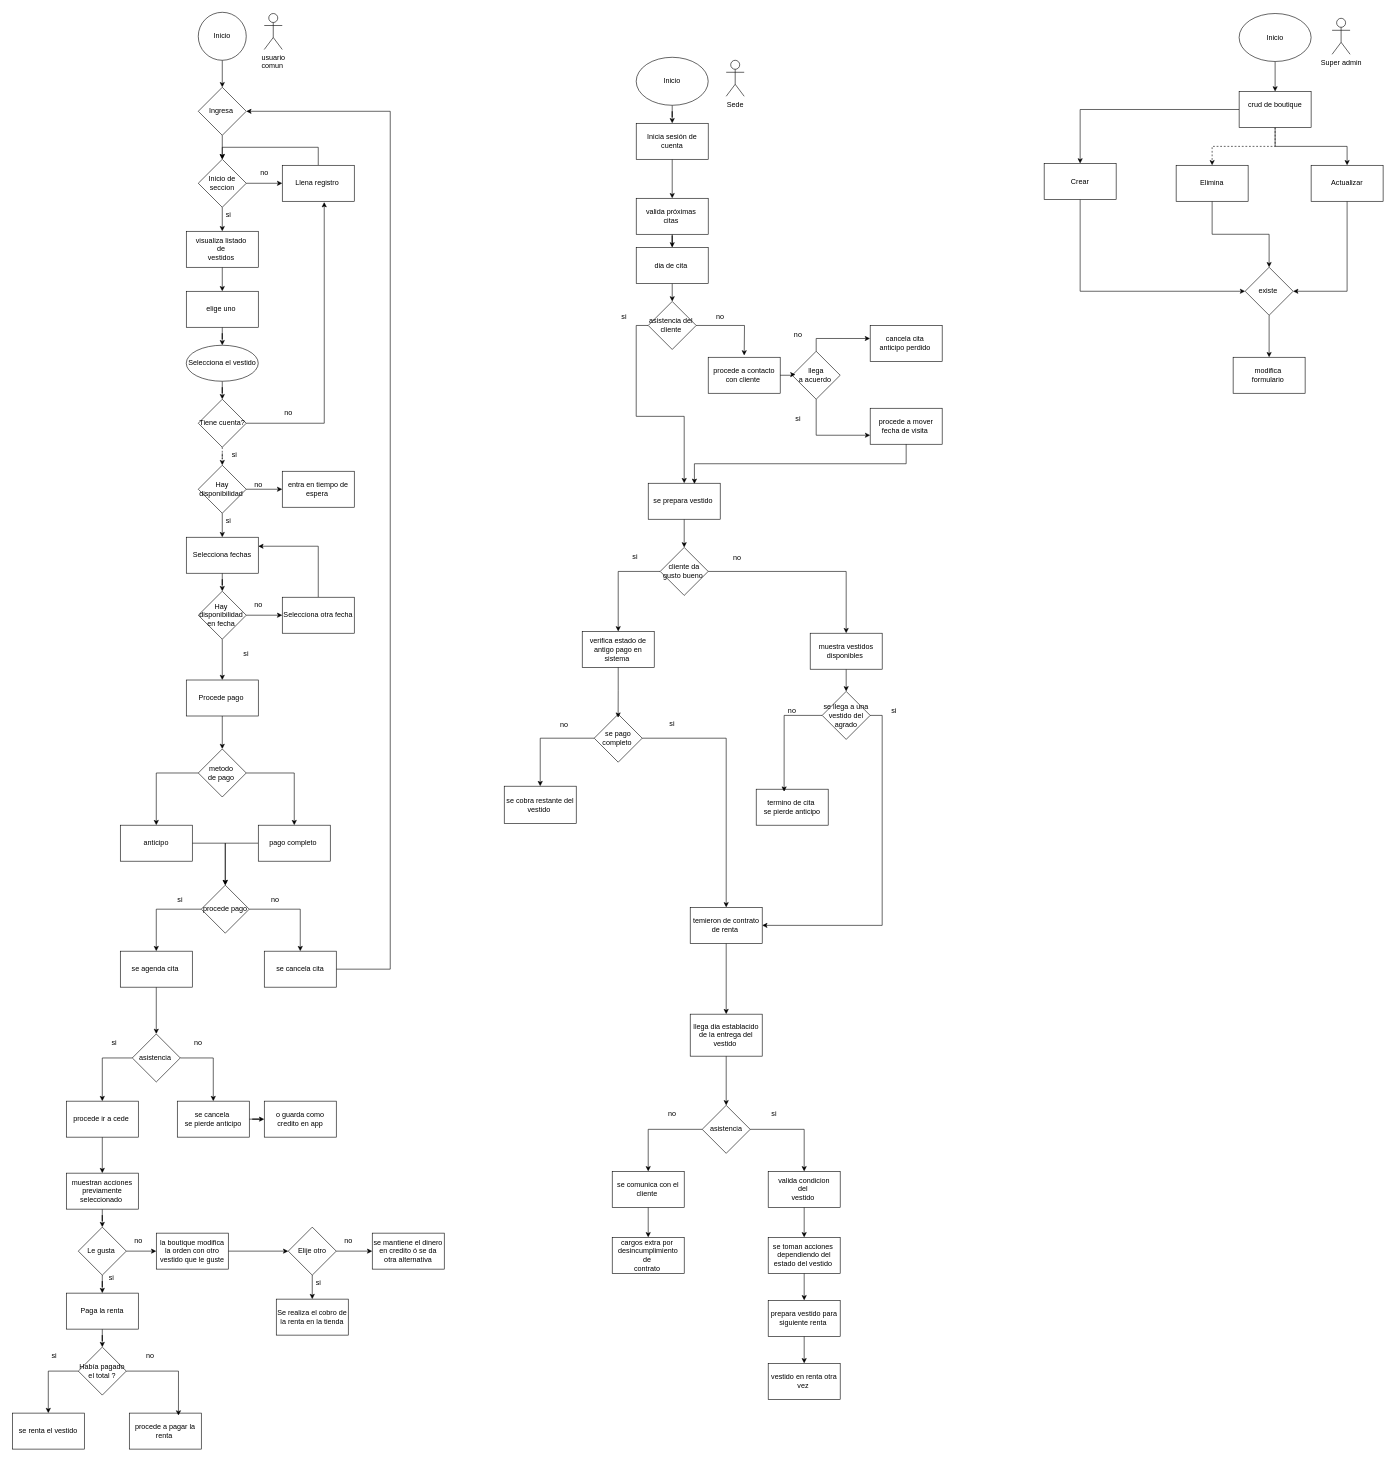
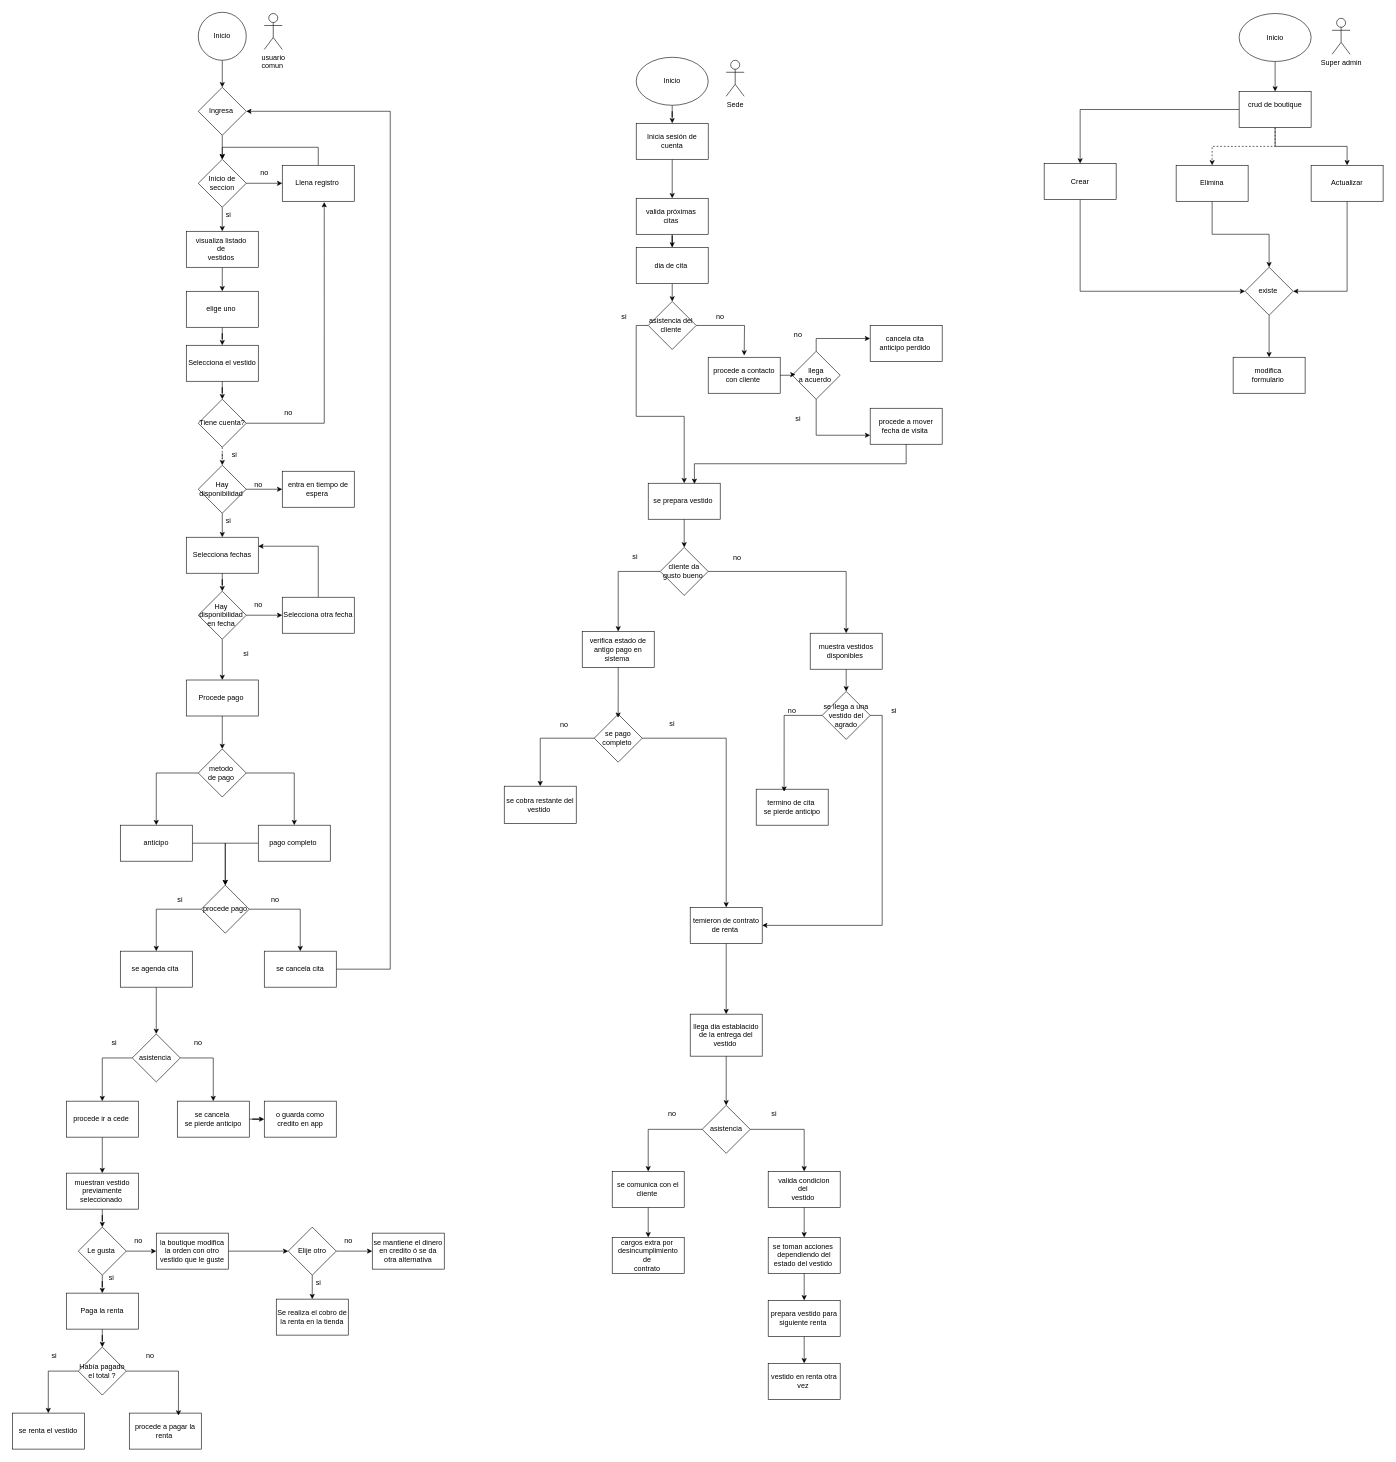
(222, 363) -> (222, 363)
(102, 1191) -> (102, 1191)
